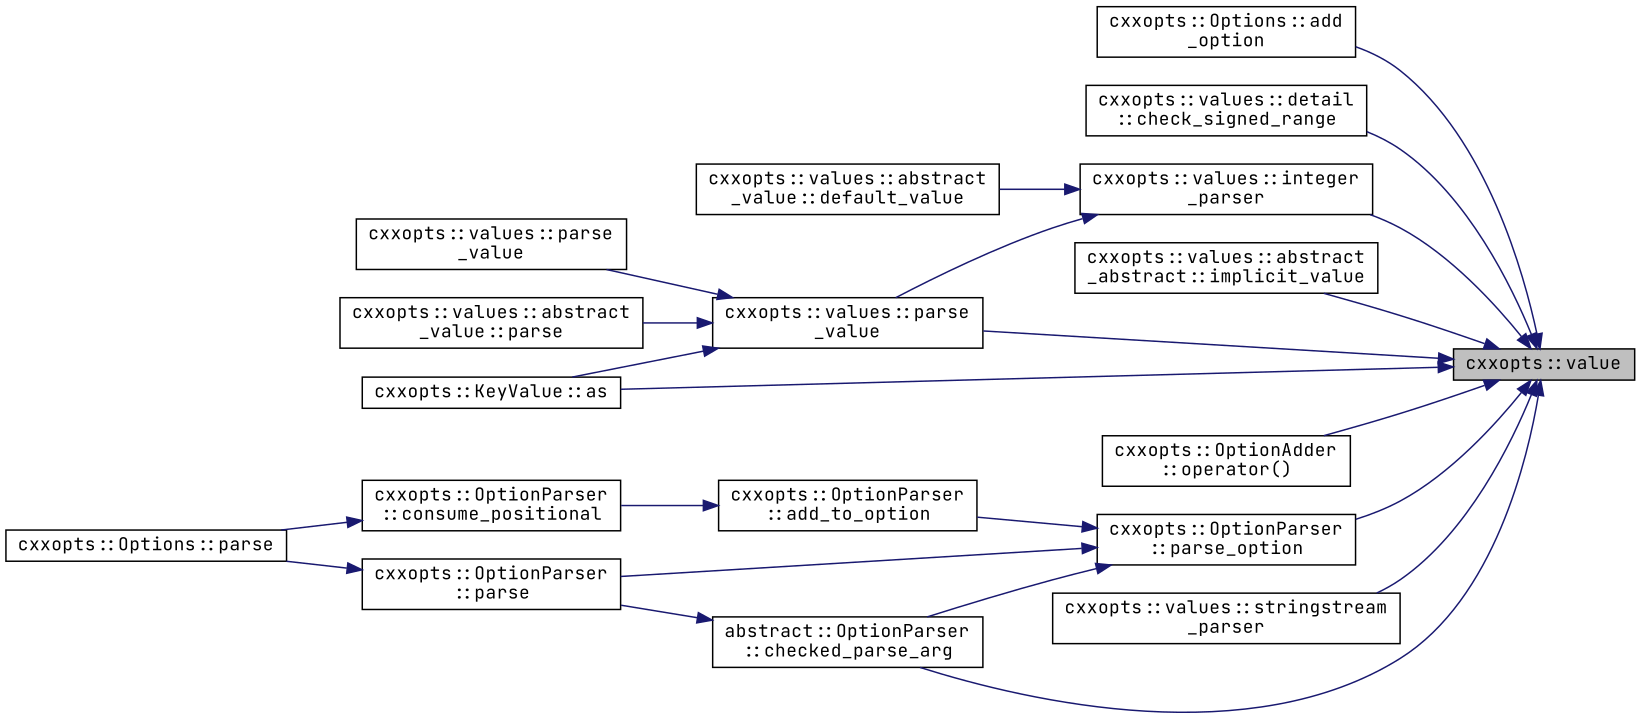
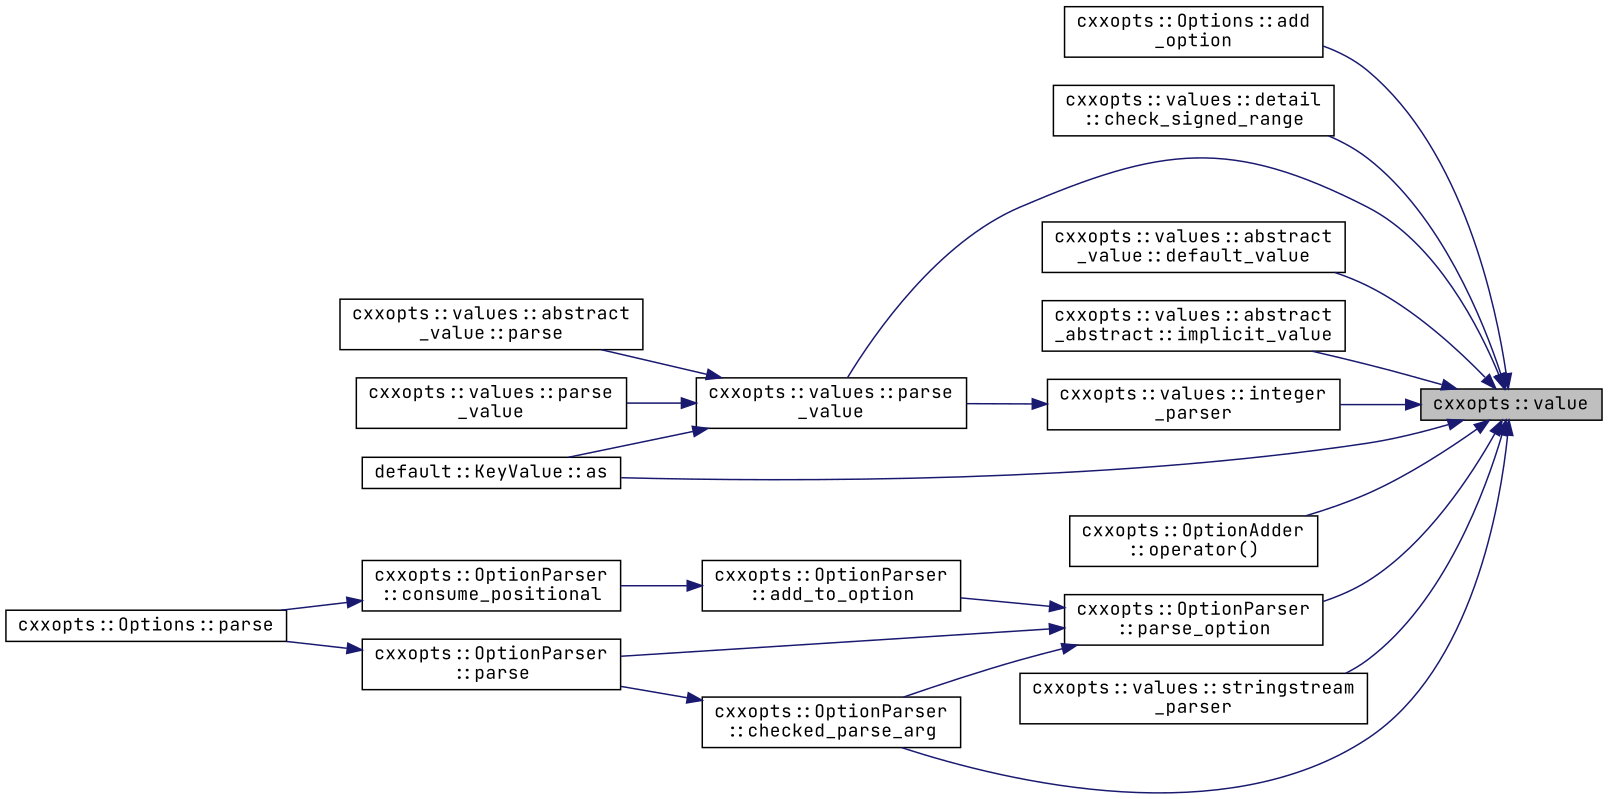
(1032, 189) -> (1416, 316)
(491, 393) -> (491, 473)
(848, 642) -> (831, 722)
